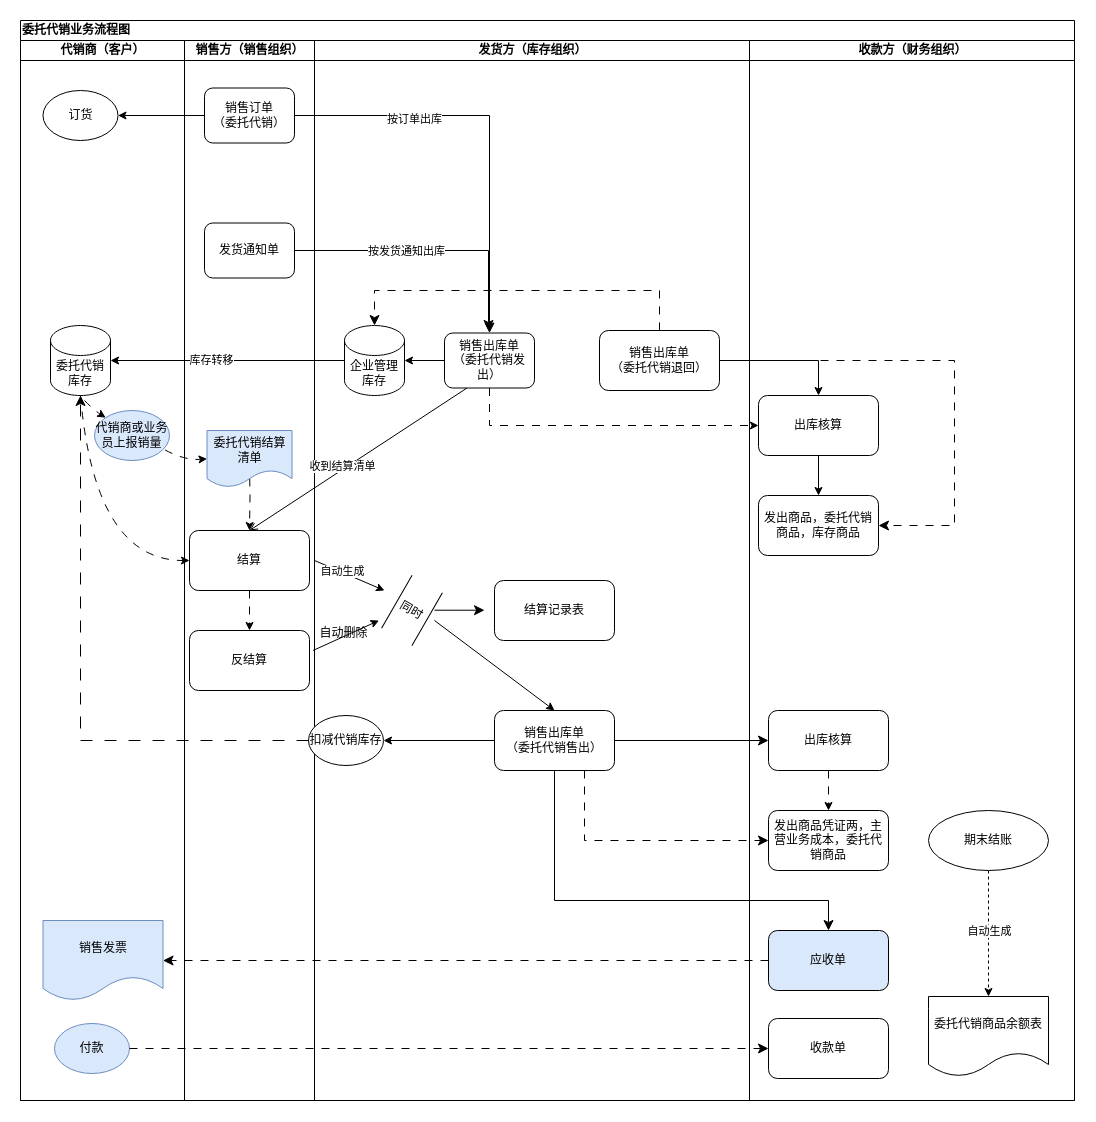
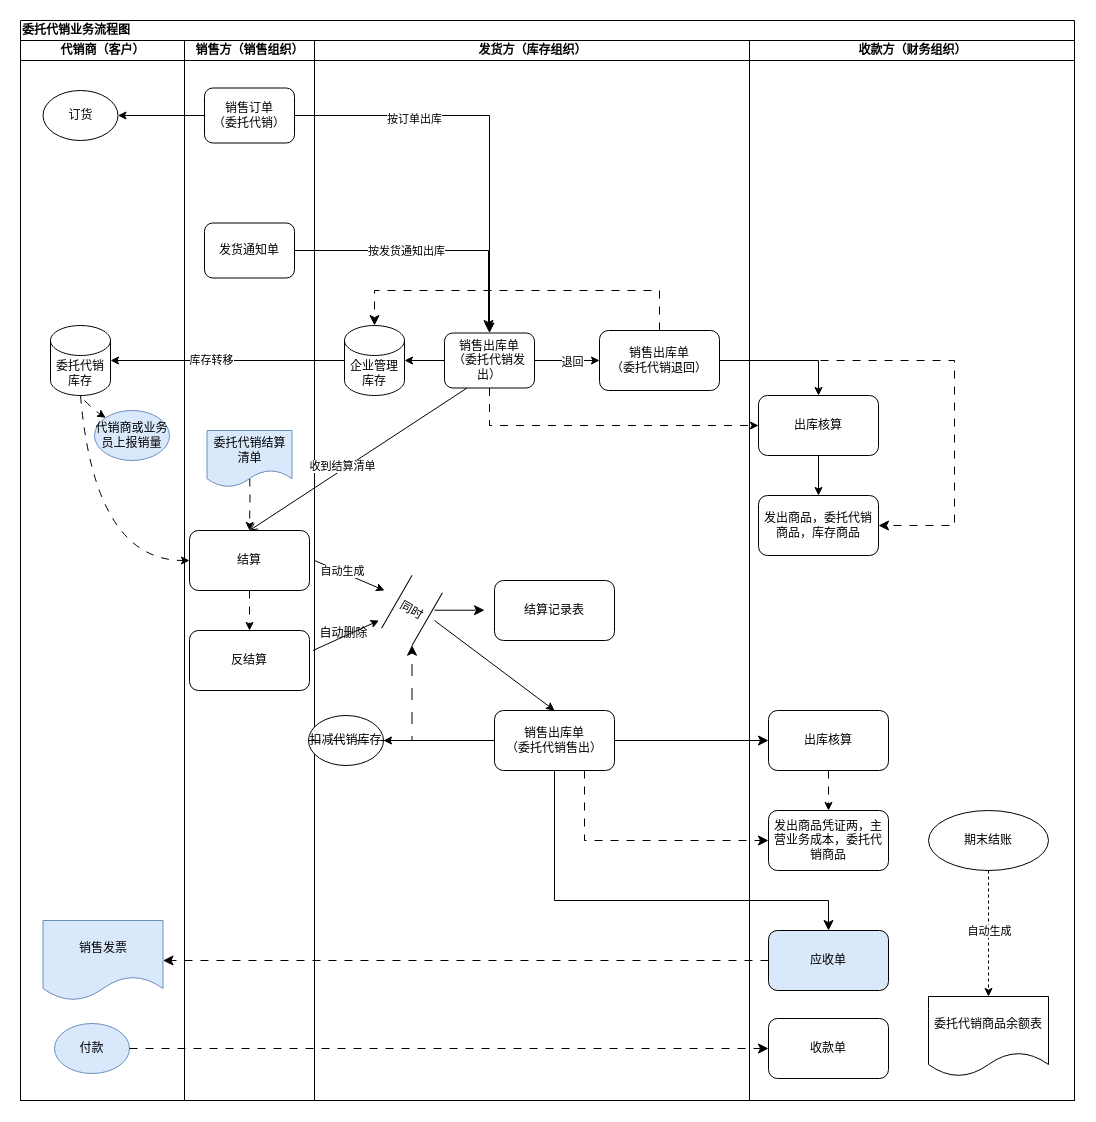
none -> (564, 361)
(181, 457) -> none
(86, 741) -> (412, 665)
